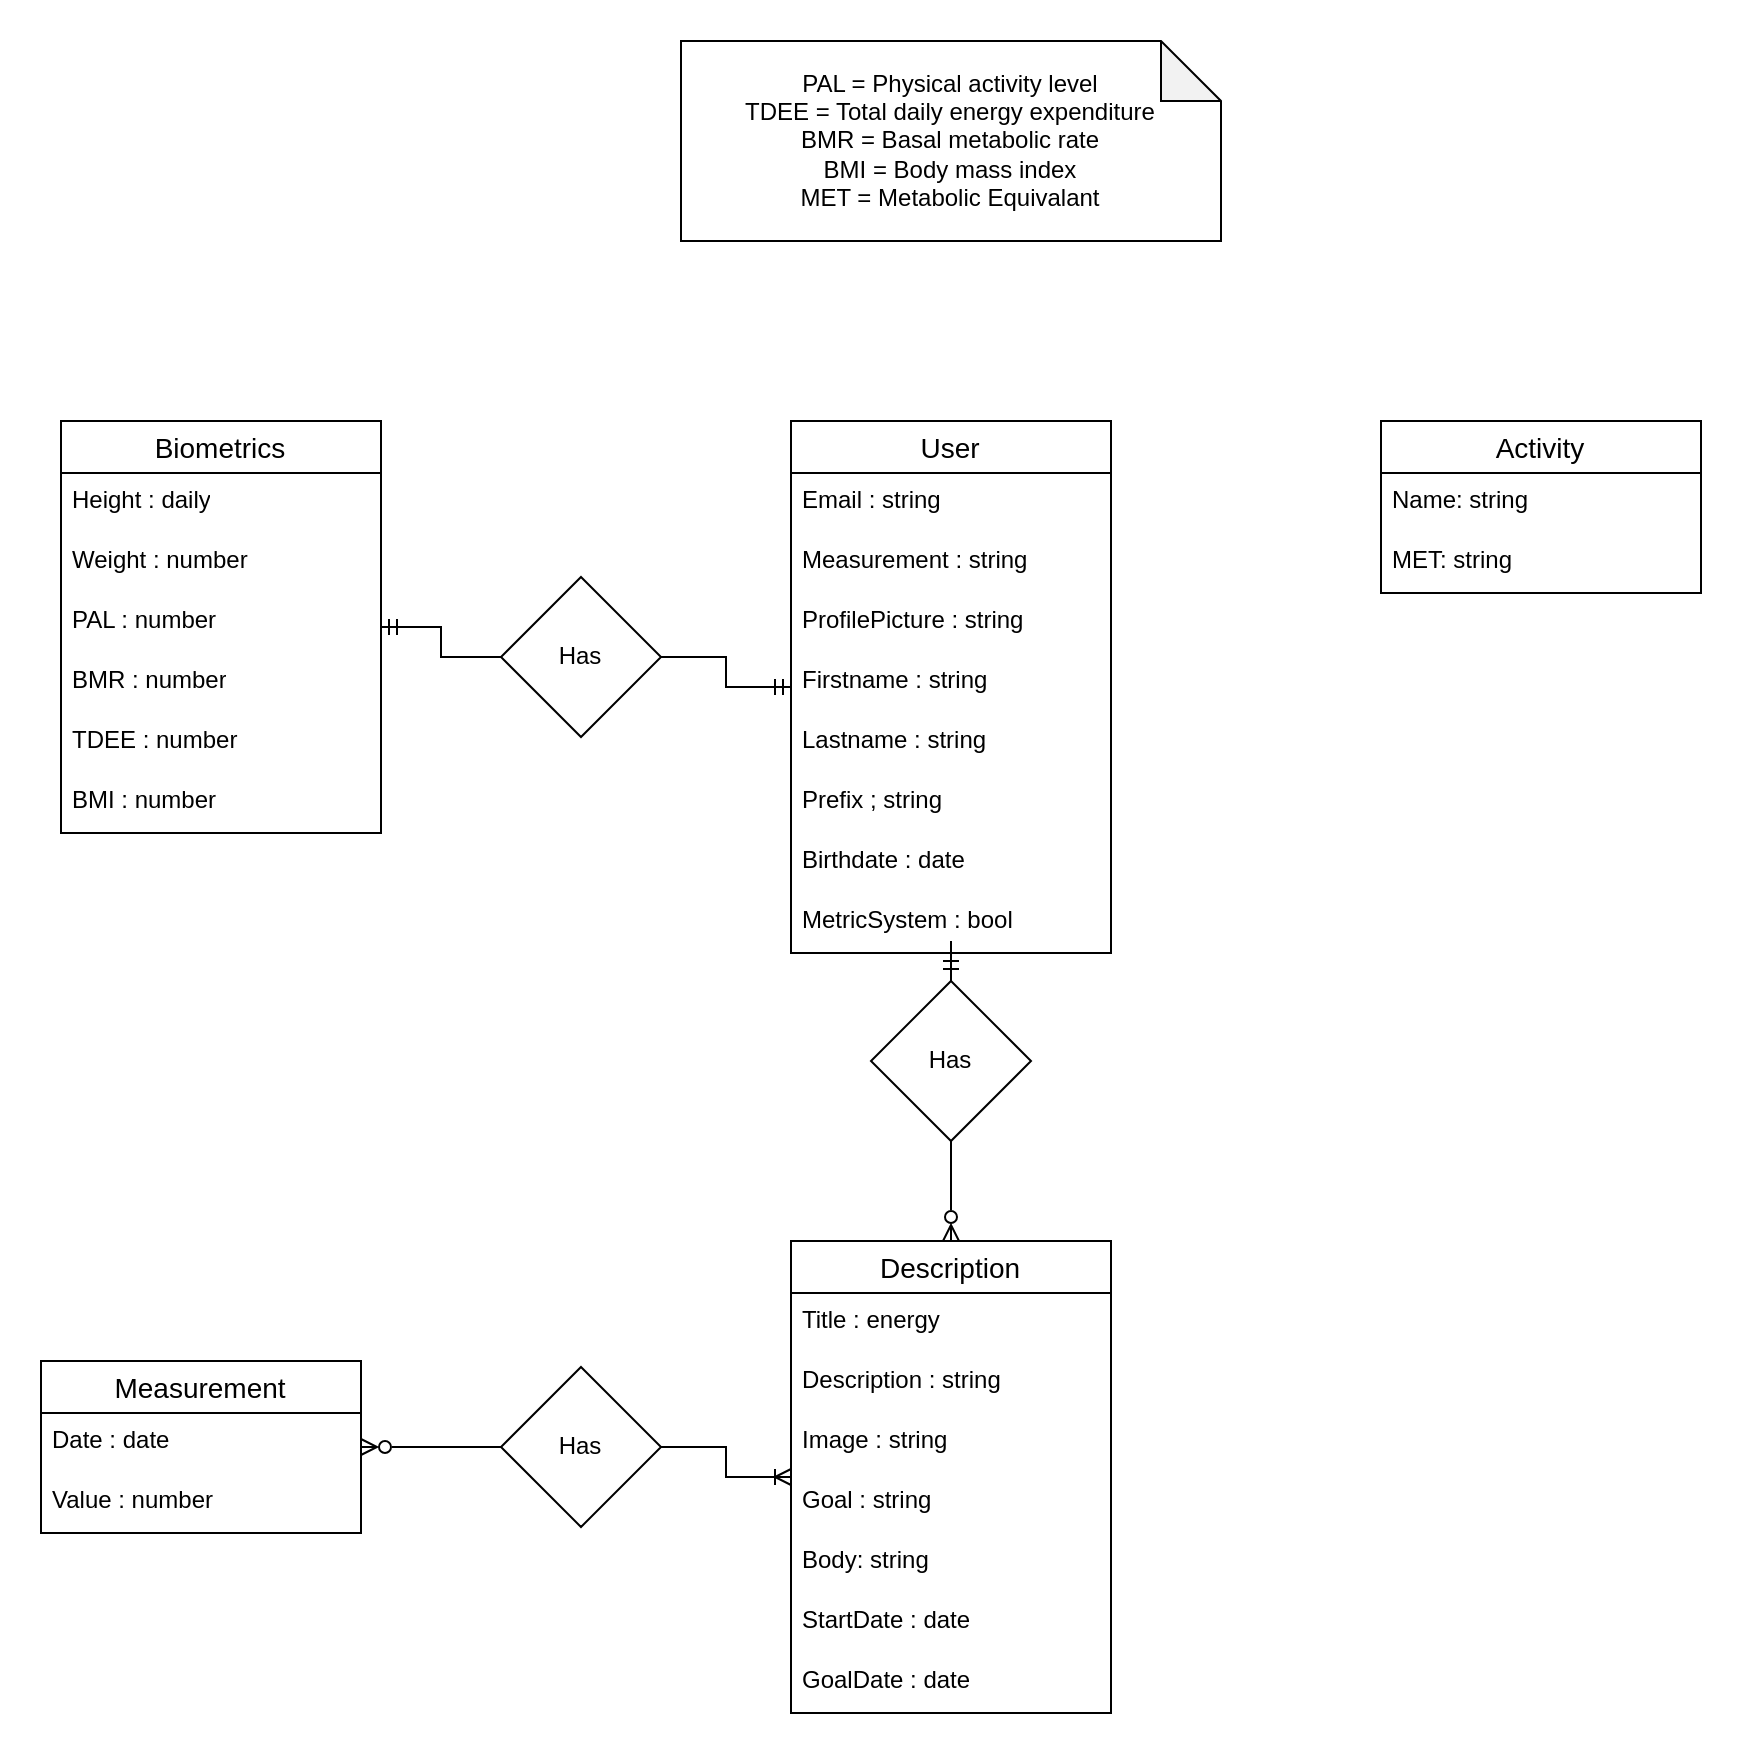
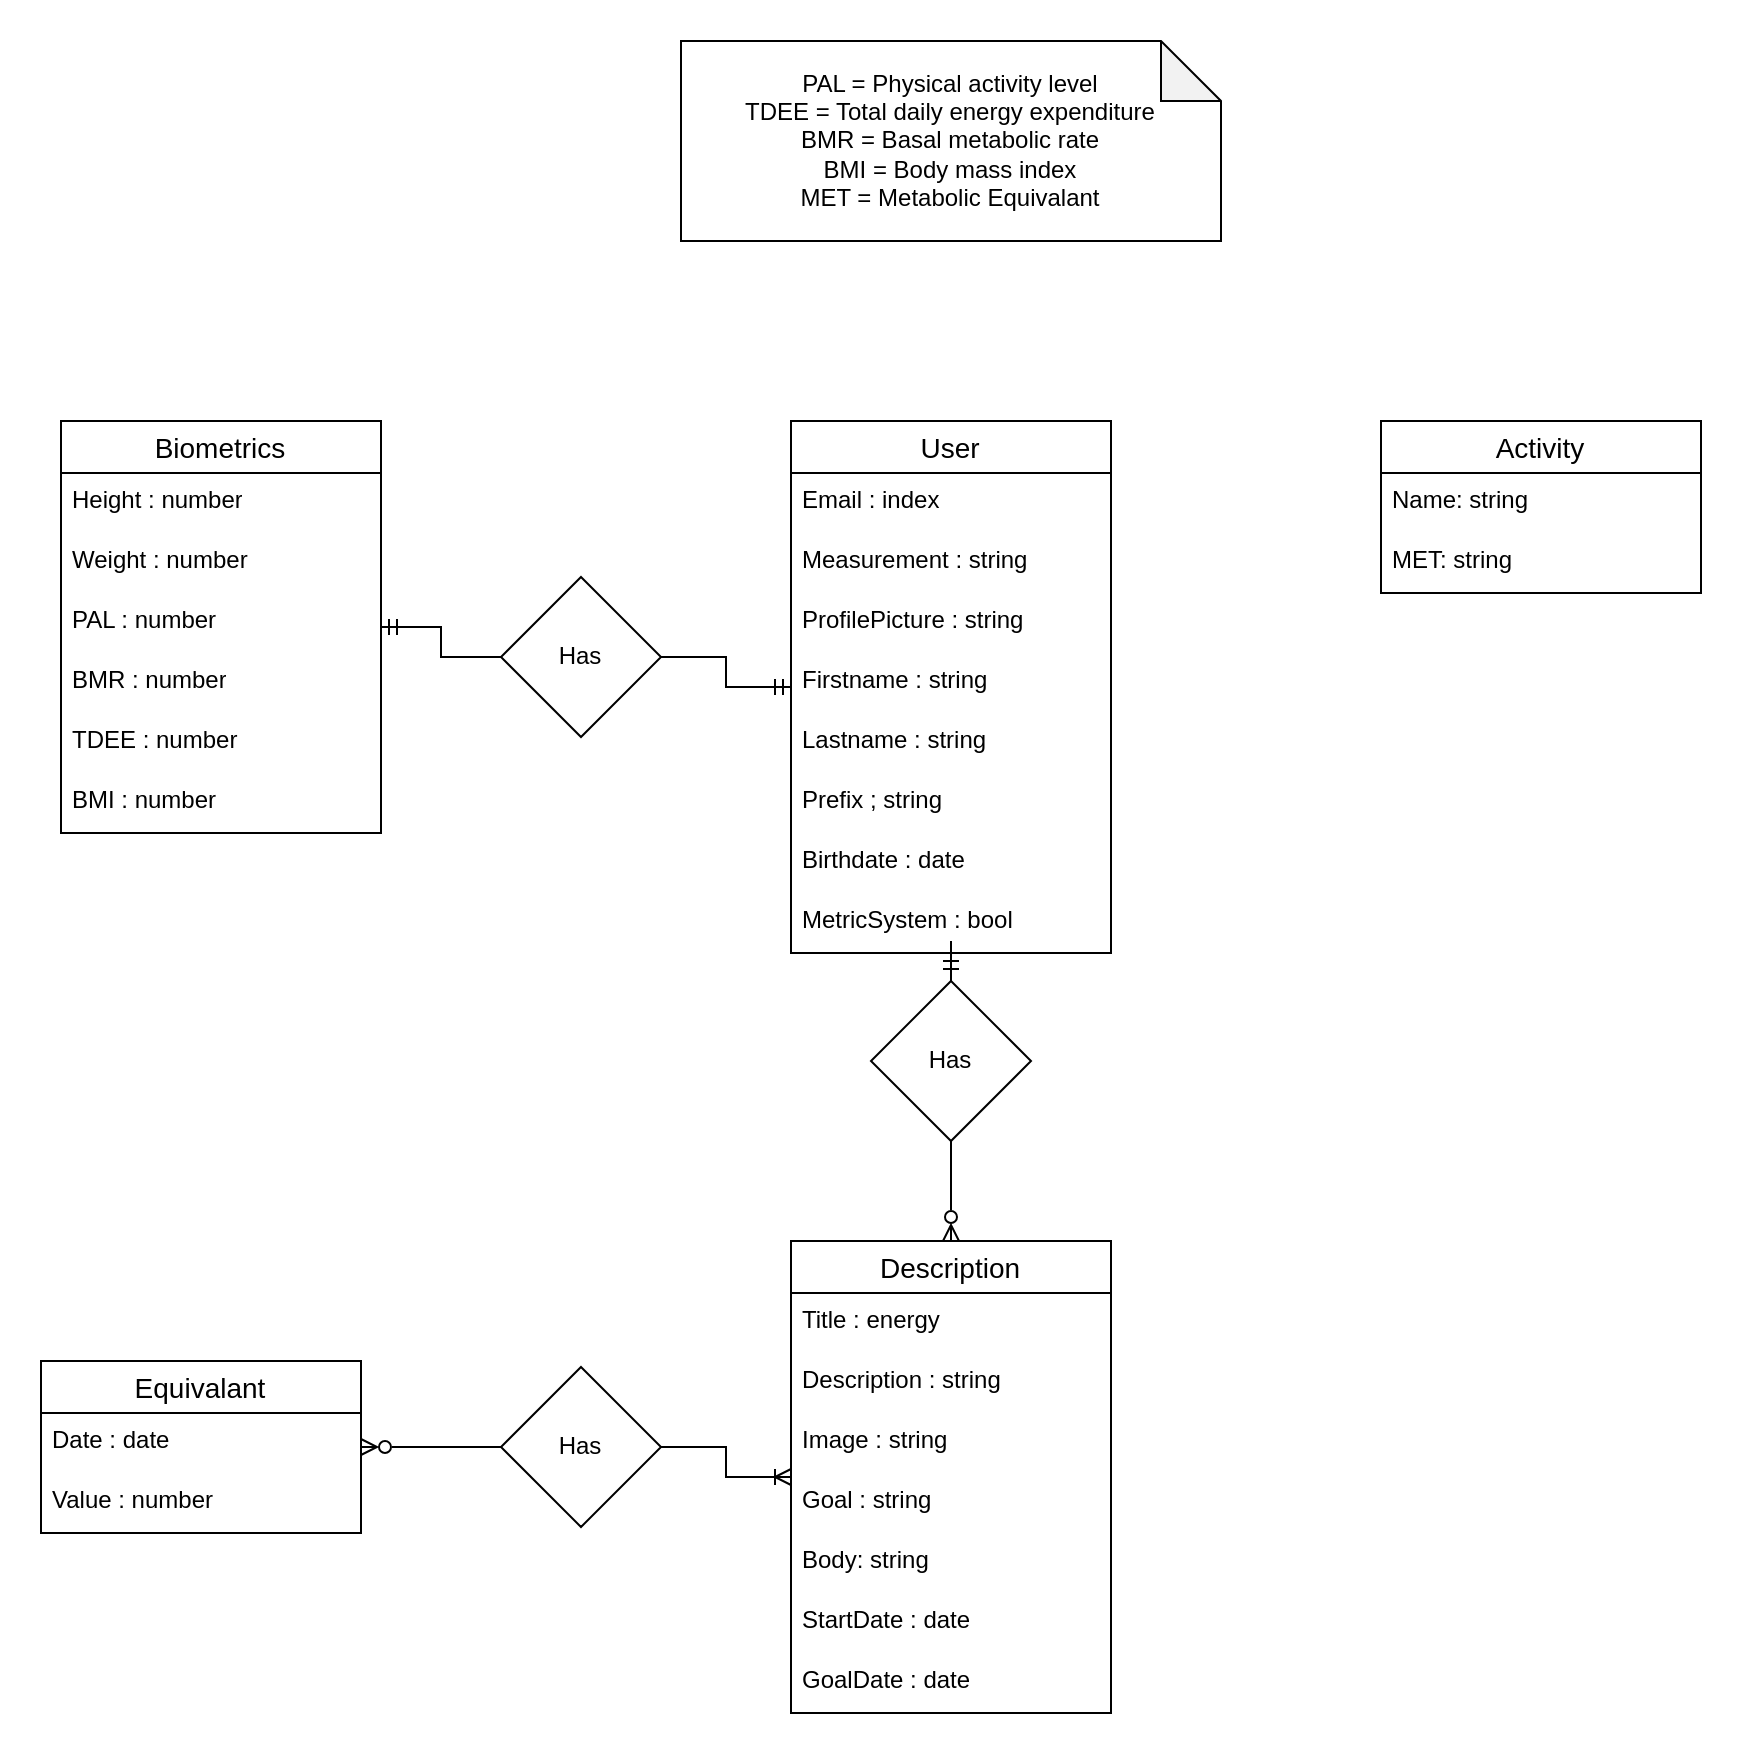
(148, 501) -> (161, 501)
(878, 501) -> (872, 501)
(200, 1389) -> (200, 1389)
